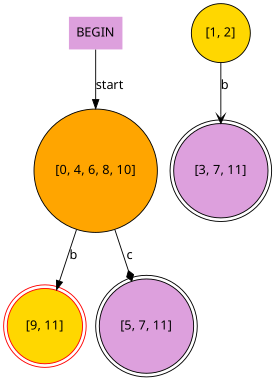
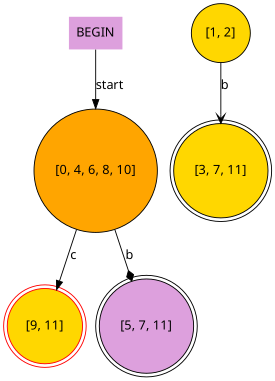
(221, 171) -> (221, 171)
(73, 256) -> (73, 256)
(130, 256) -> (130, 256)
